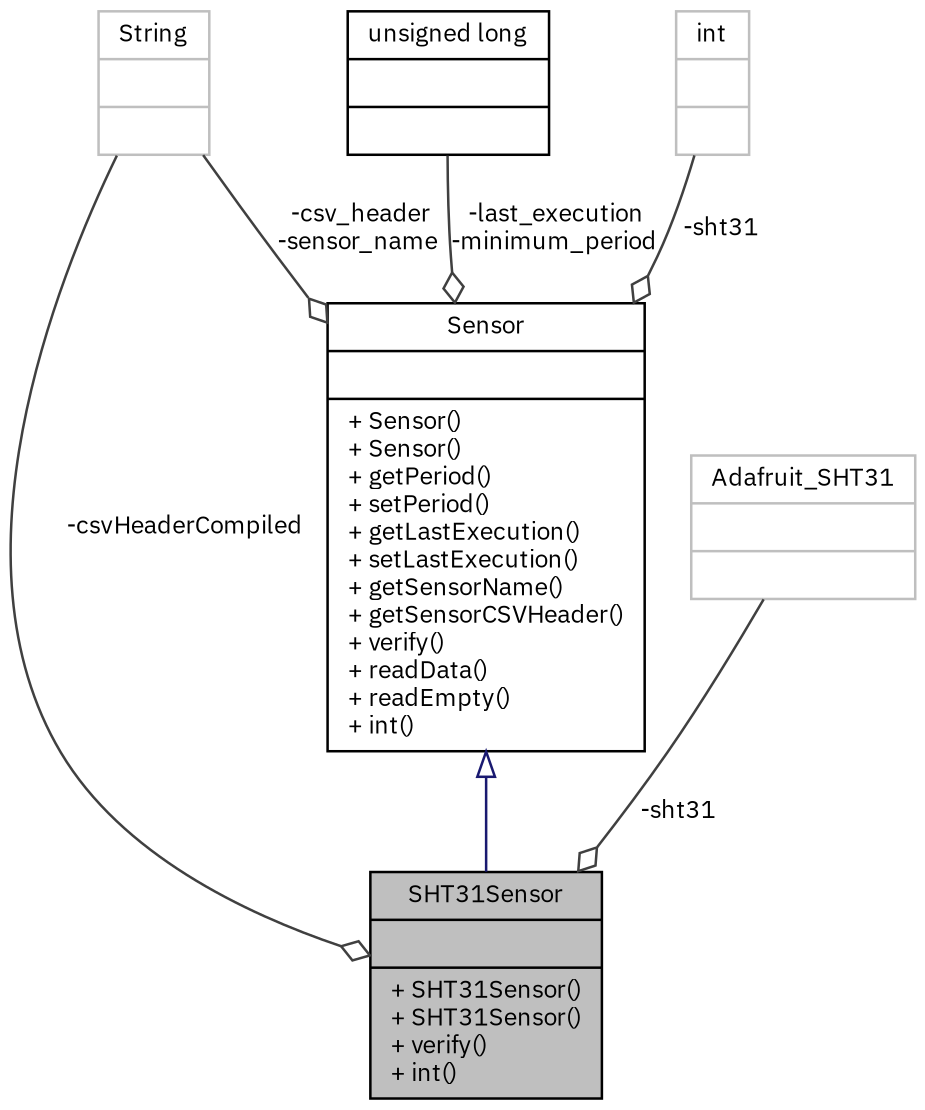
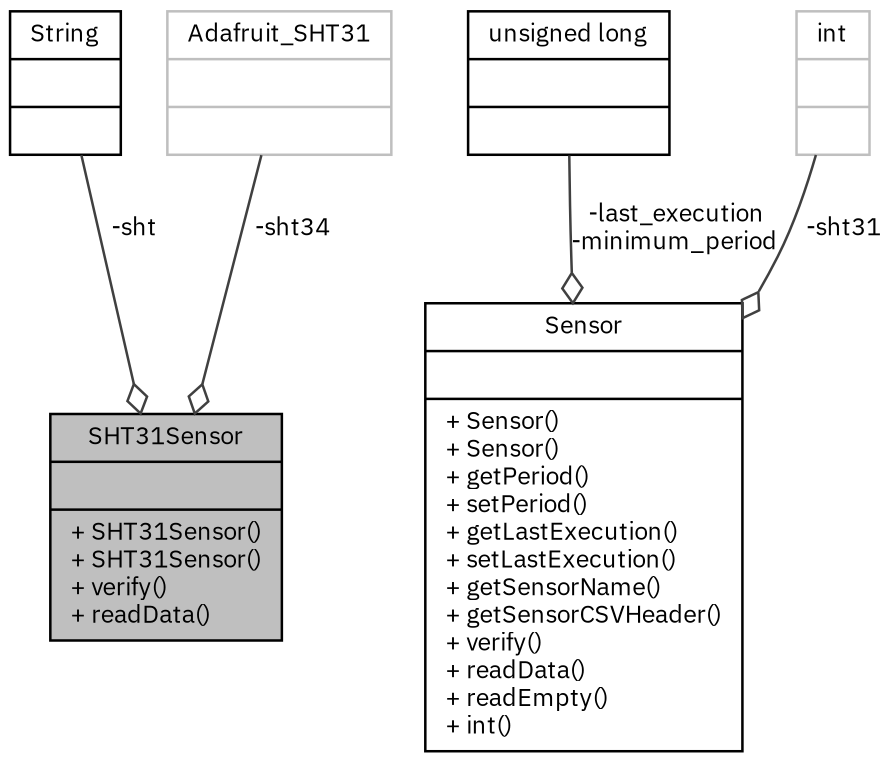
(154, 83) -> (65, 83)
(255, 227) -> none
(183, 527) -> (132, 229)
(676, 812) -> (291, 229)
(486, 824) -> none
(424, 1073) -> (141, 615)
